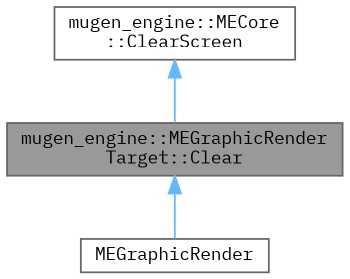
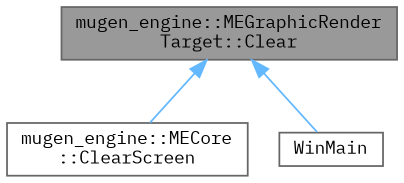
(175, 100) -> (172, 98)
(175, 256) -> (331, 149)
